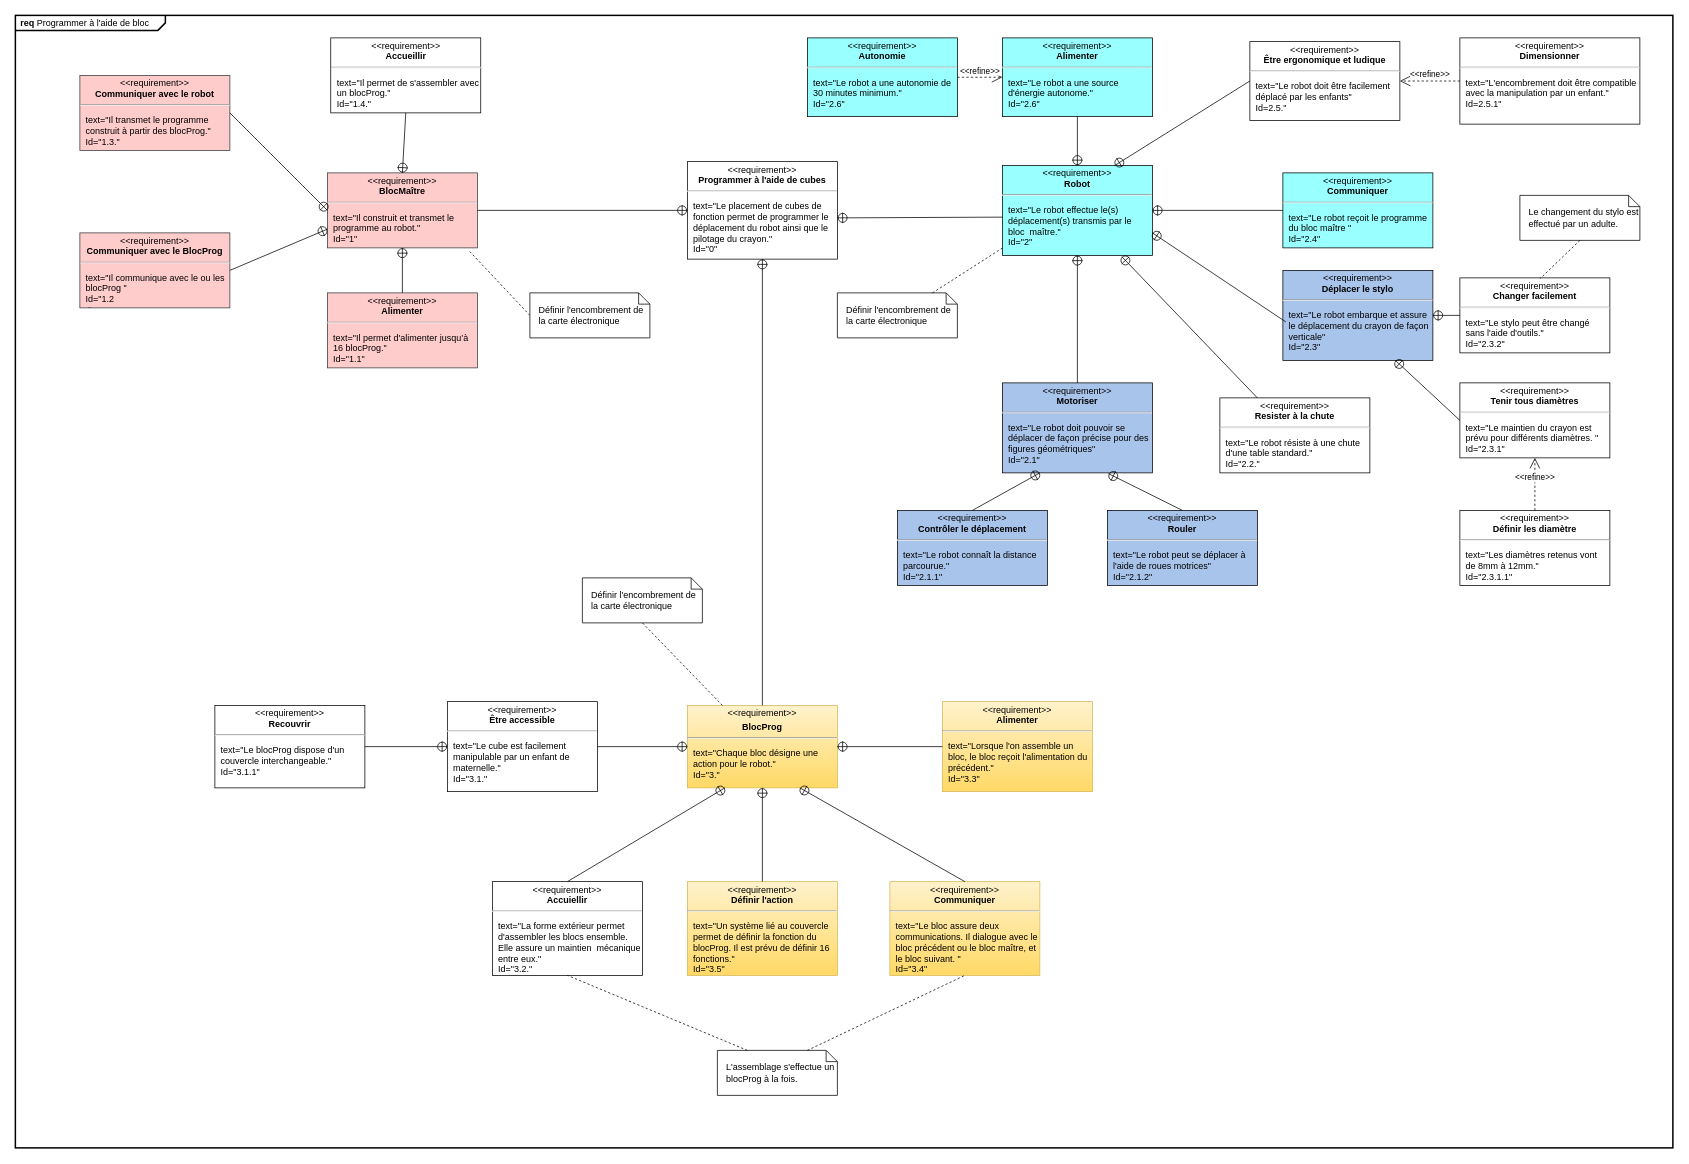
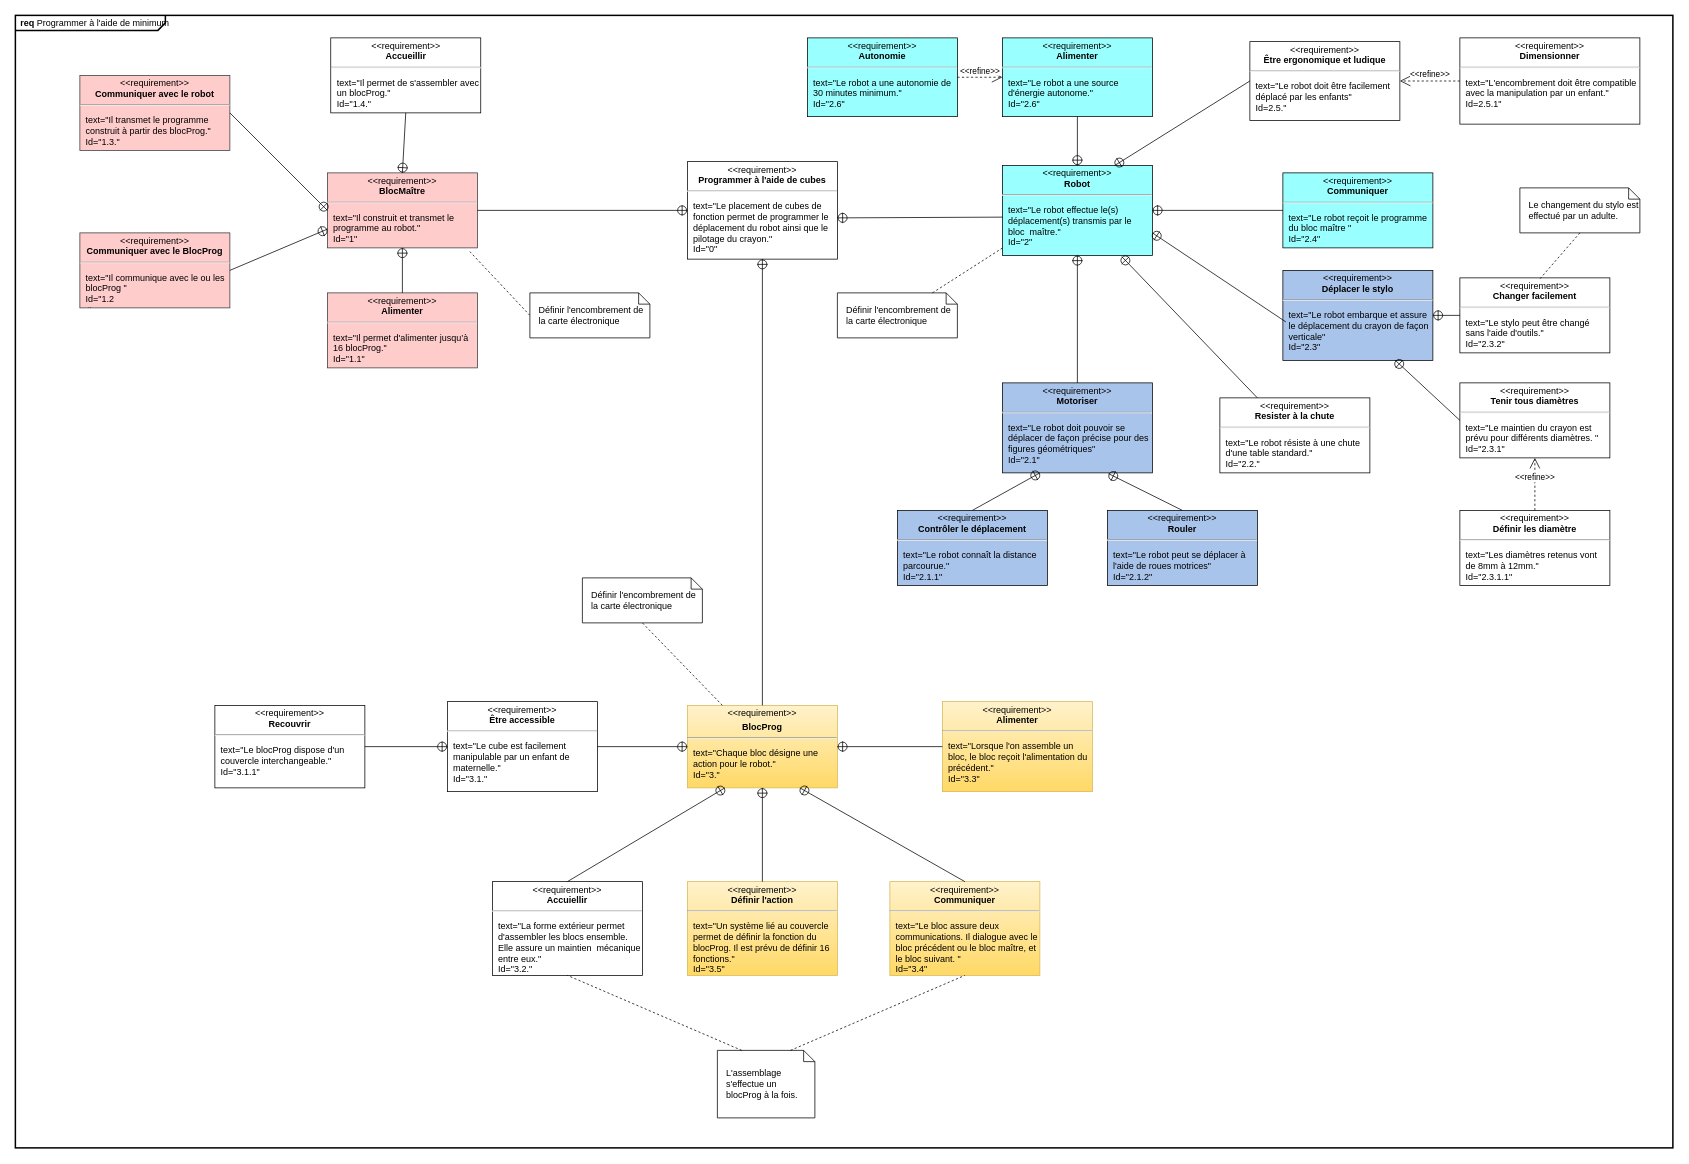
(844, 15) -> (844, 15)
(1580, 218) -> (1580, 210)
(777, 1073) -> (766, 1084)
